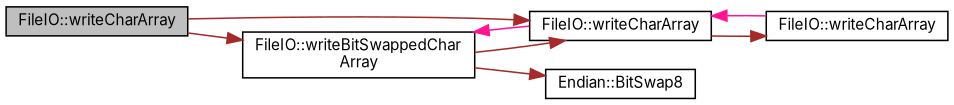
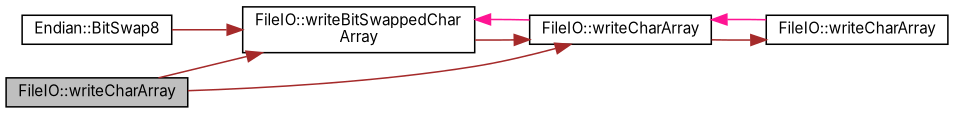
(503, 71) -> (199, 30)
